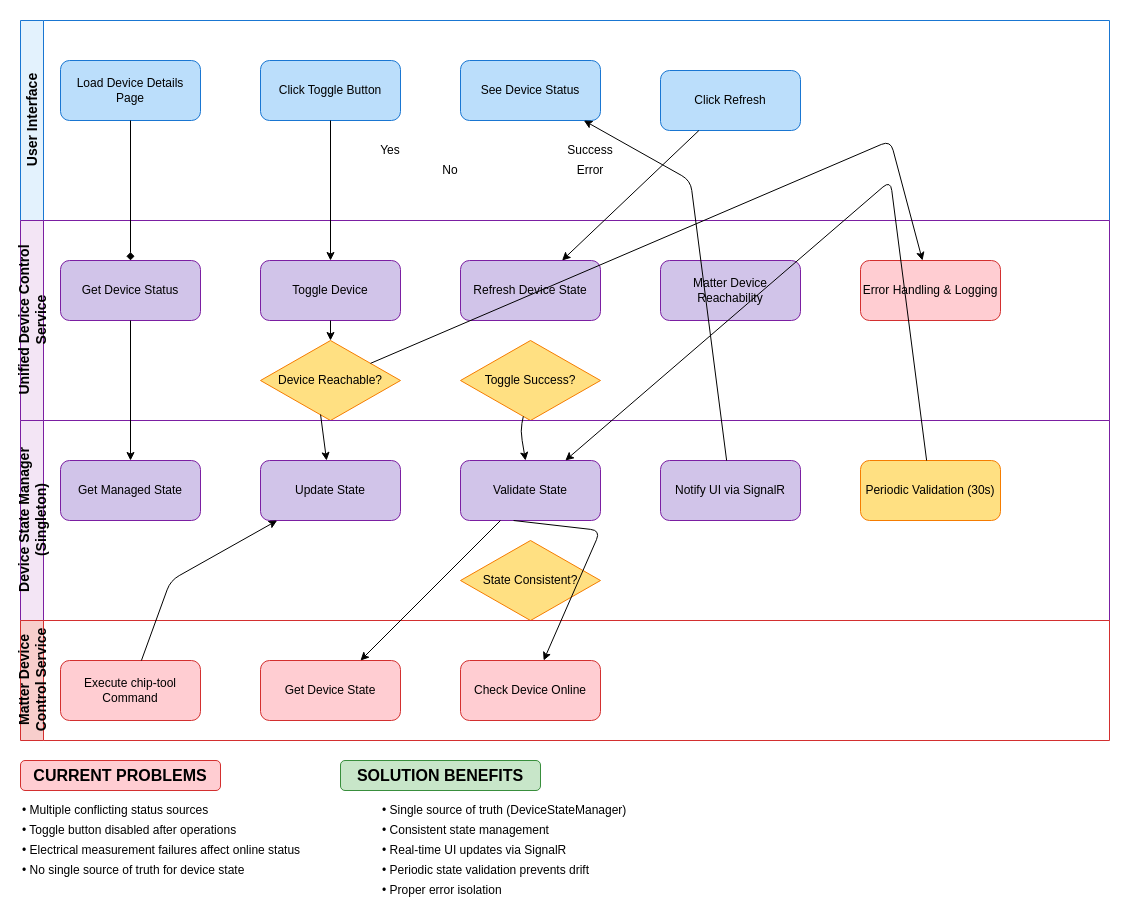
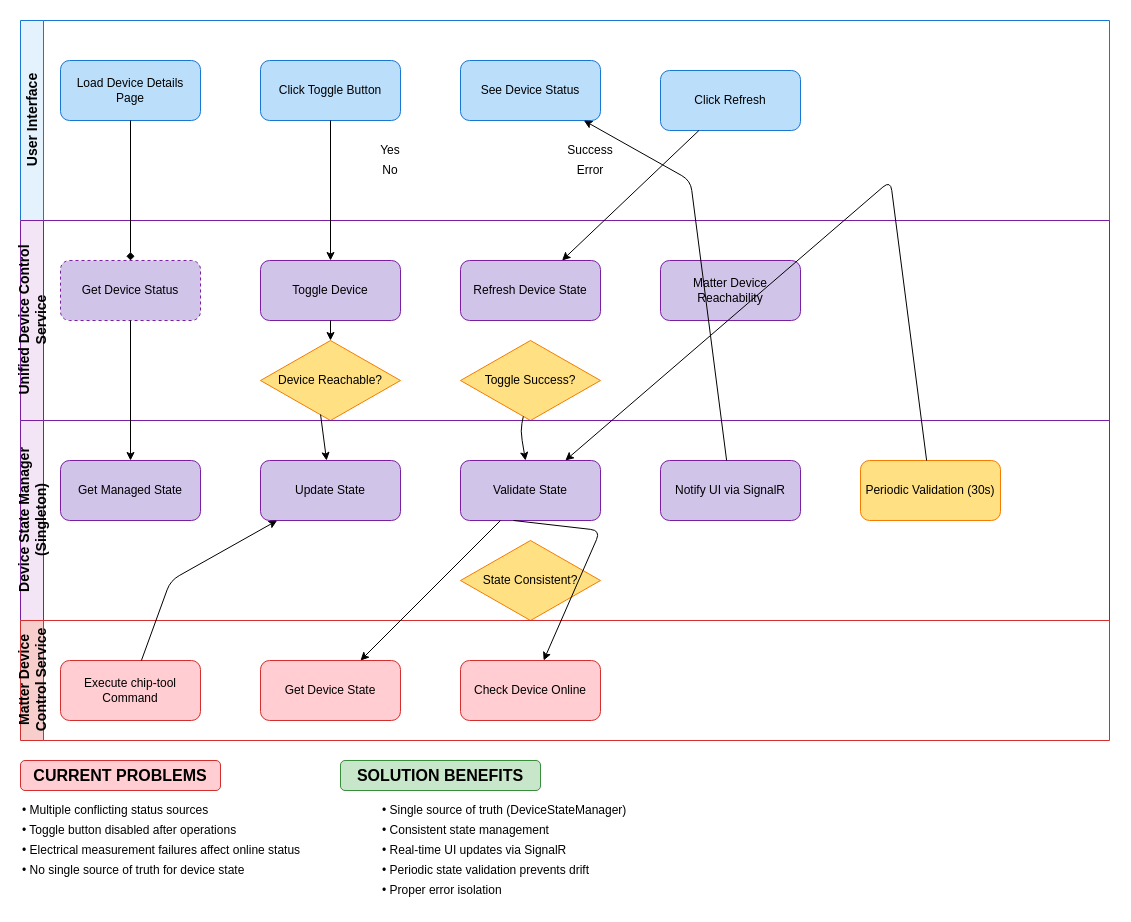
(451, 171) -> (391, 171)
(131, 291) -> (131, 291)
(931, 291) -> none
(535, 293) -> none
